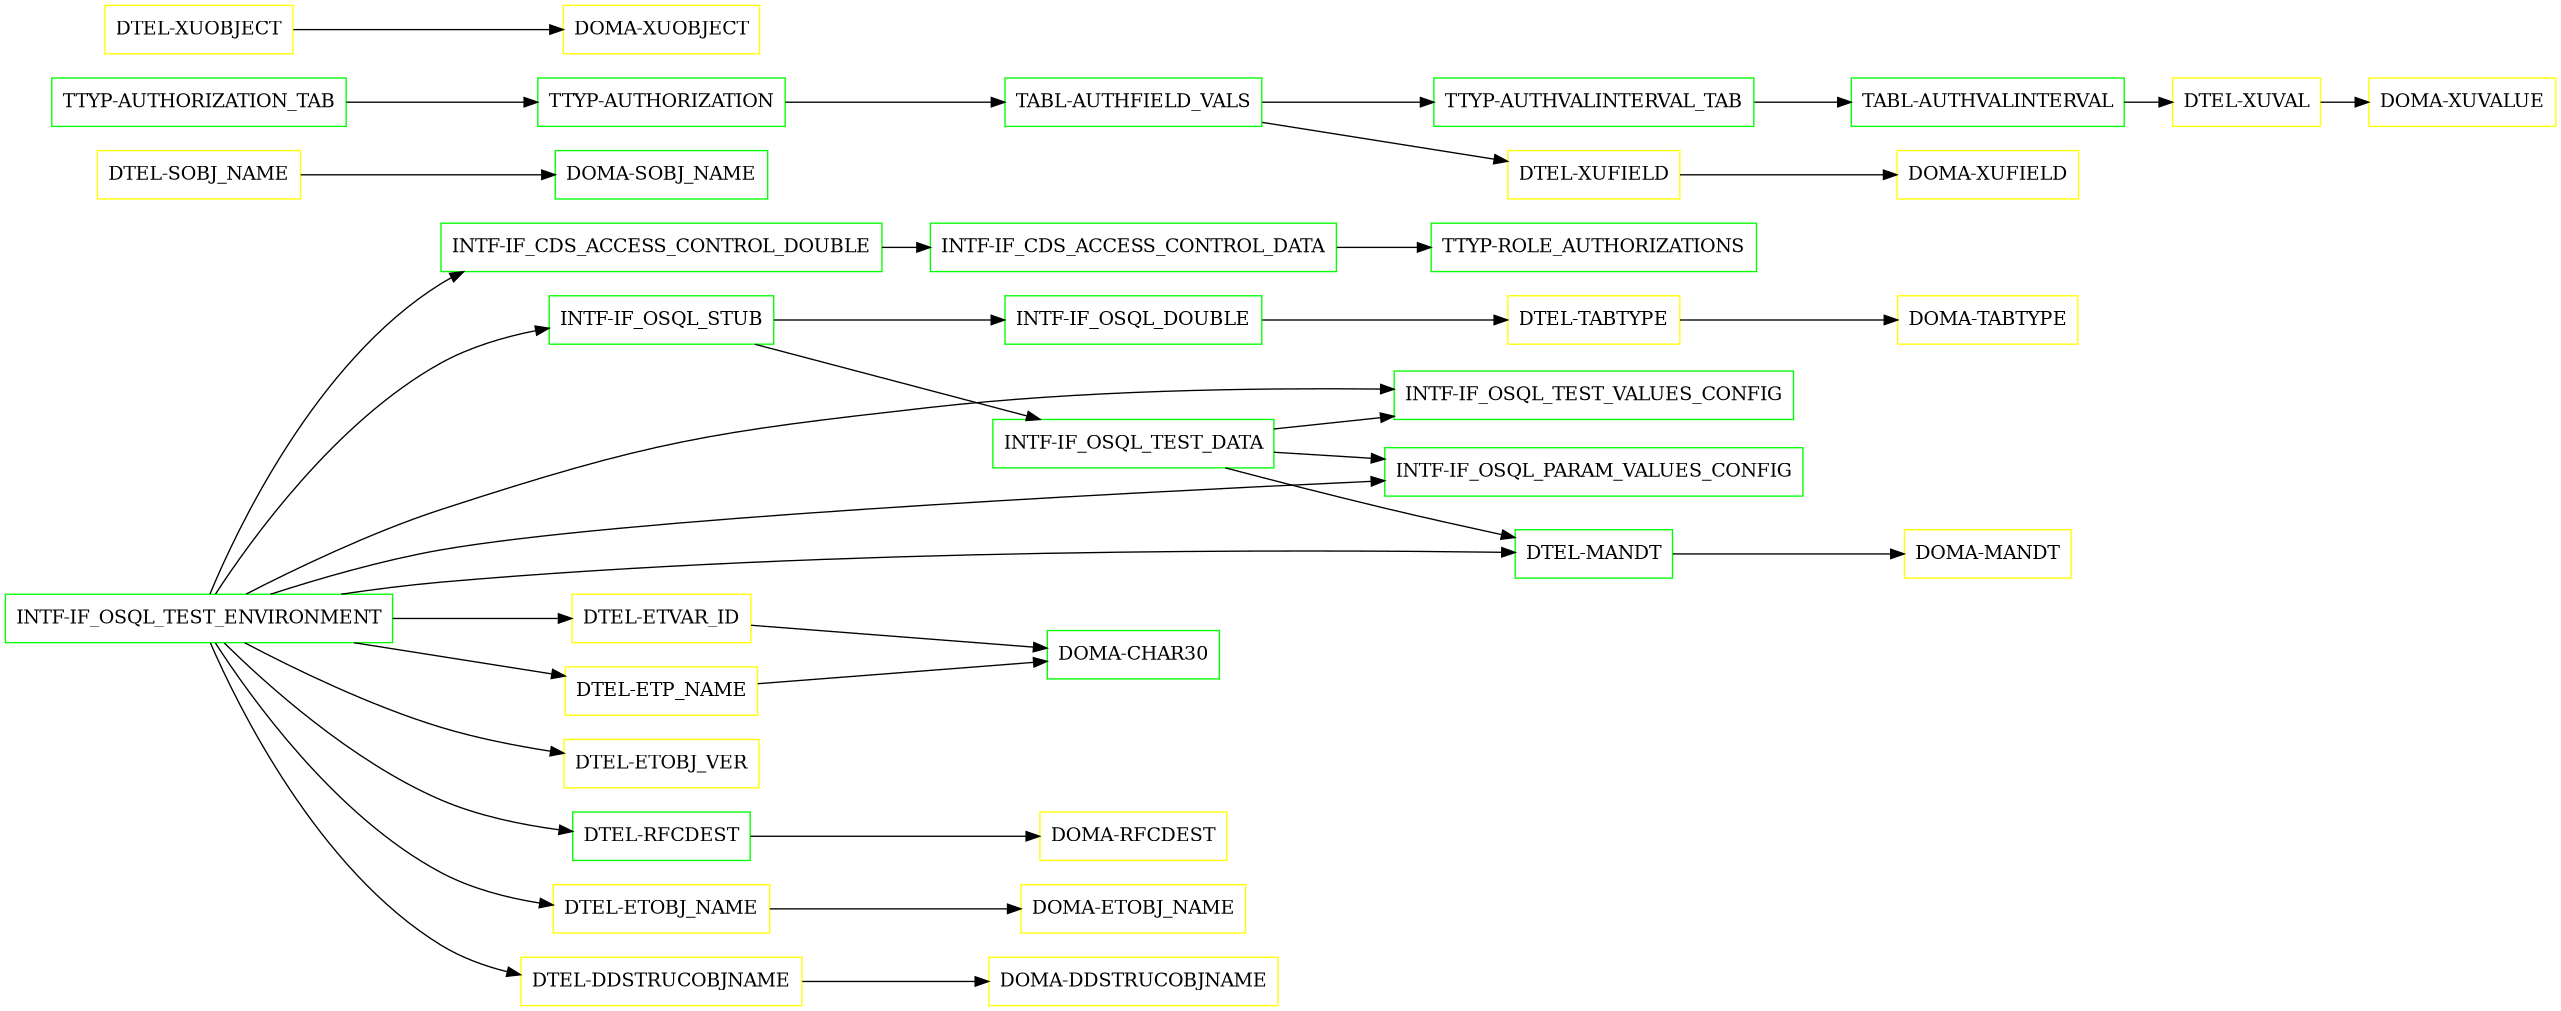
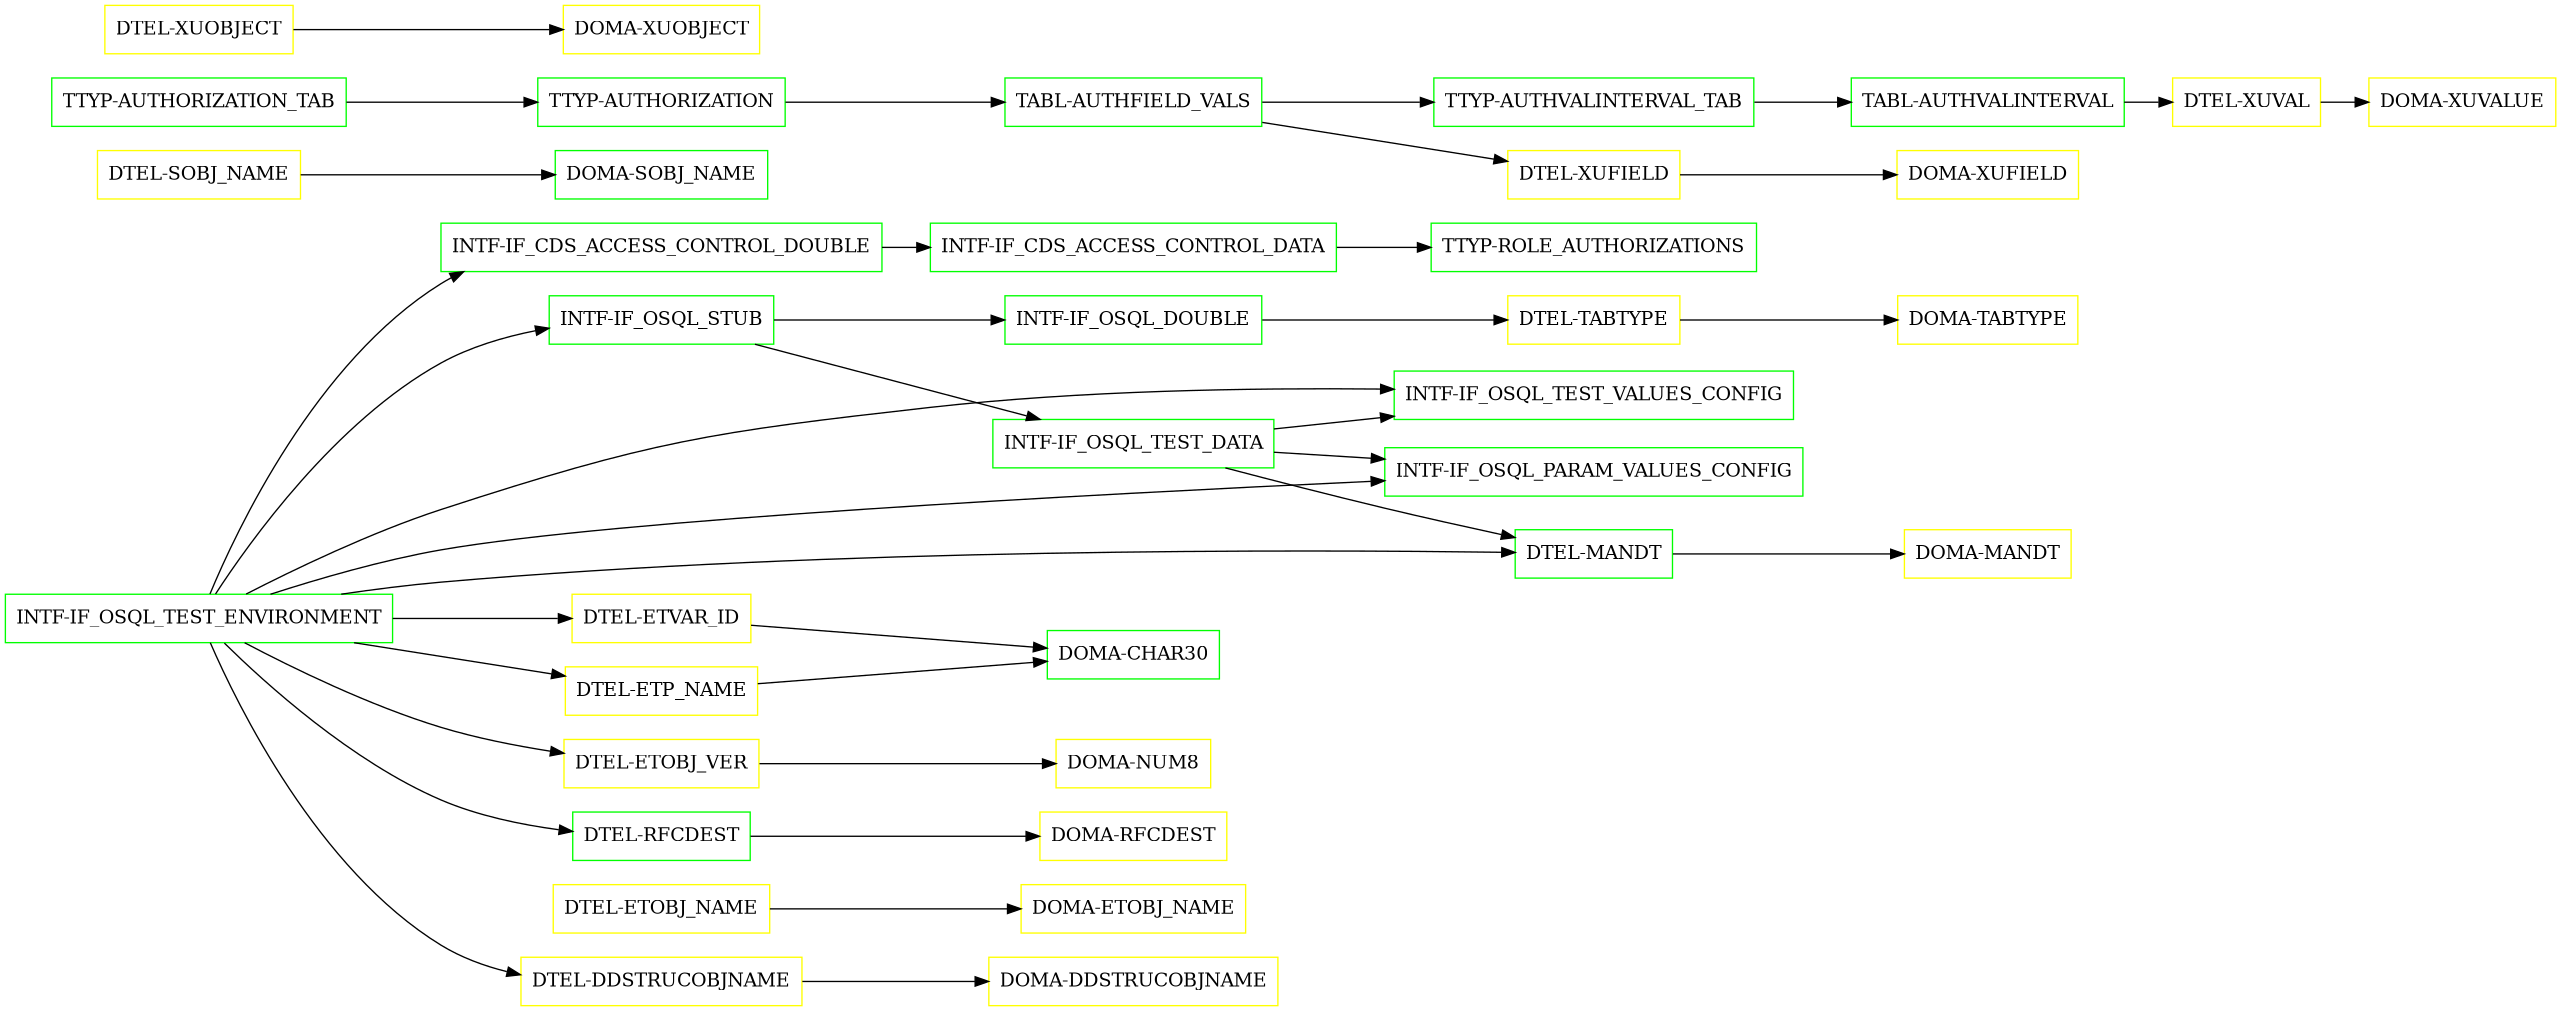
none -> (1133, 764)
(352, 807) -> none
